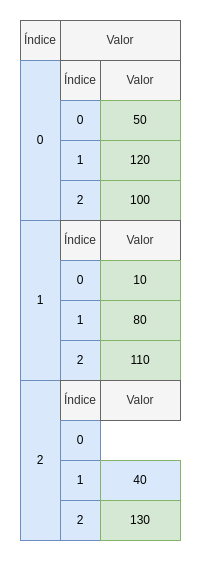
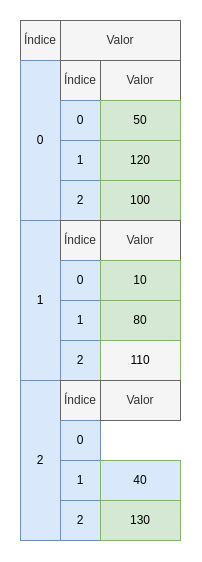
(141, 361) -> (141, 361)
